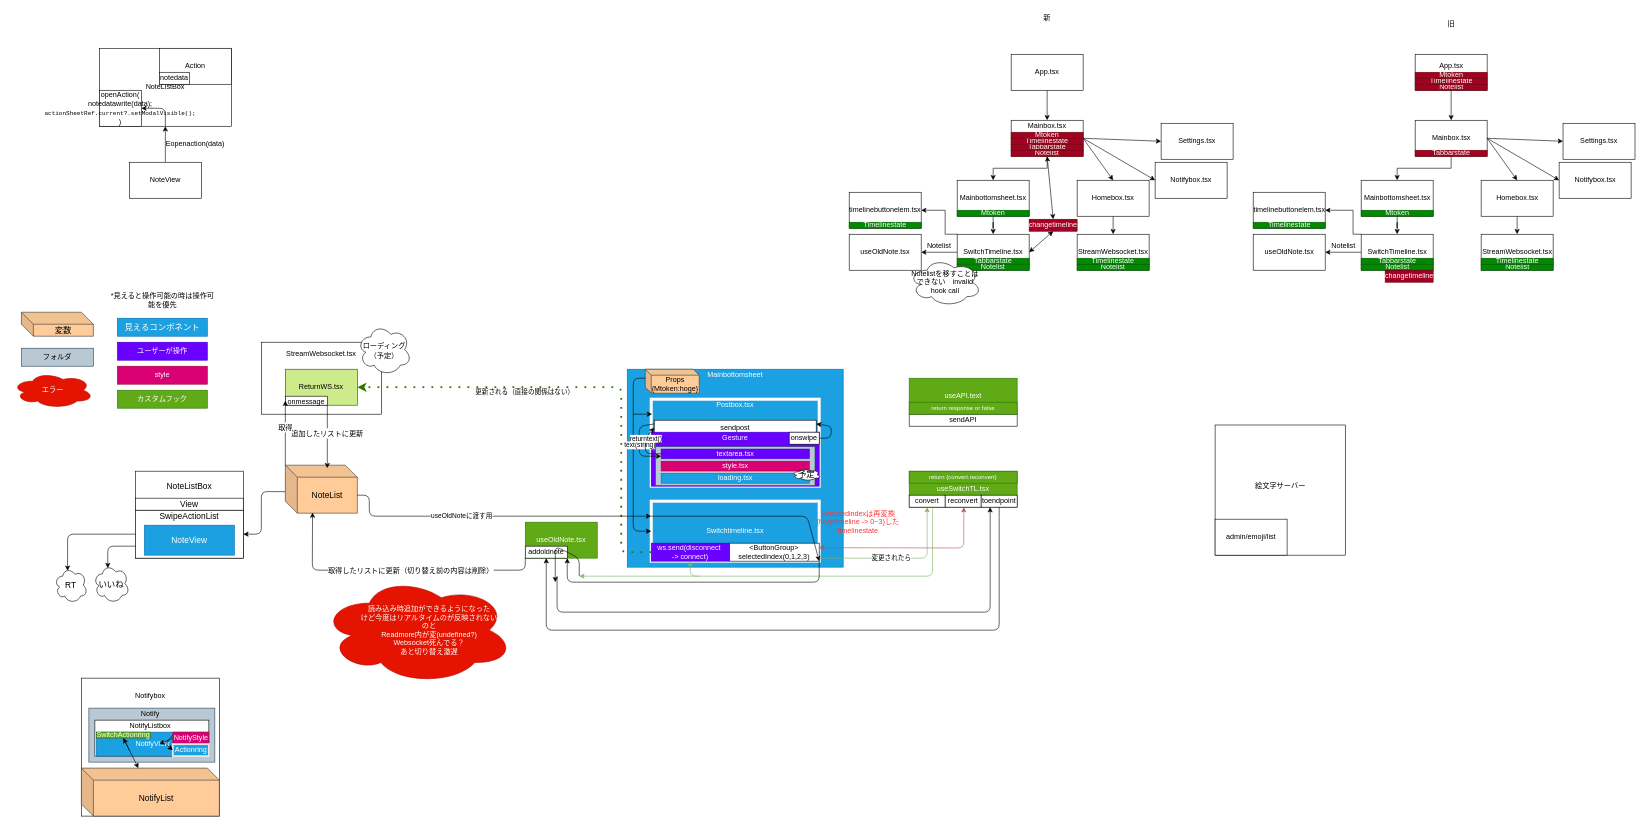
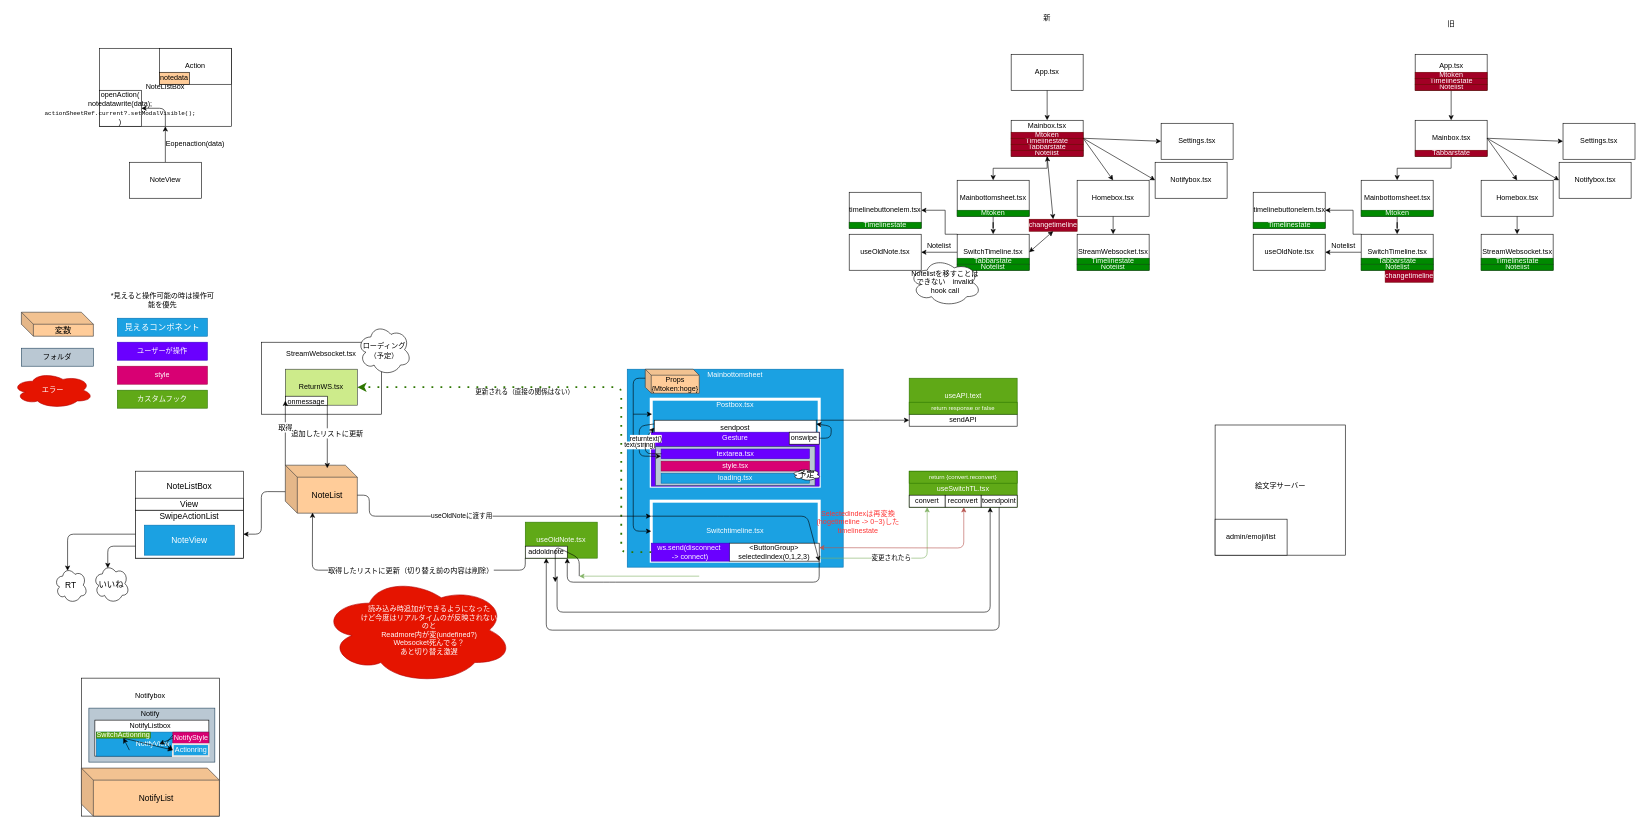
(174, 78) -> (174, 78)
none -> (903, 420)
(933, 543) -> none
(132, 756) -> (148, 744)
